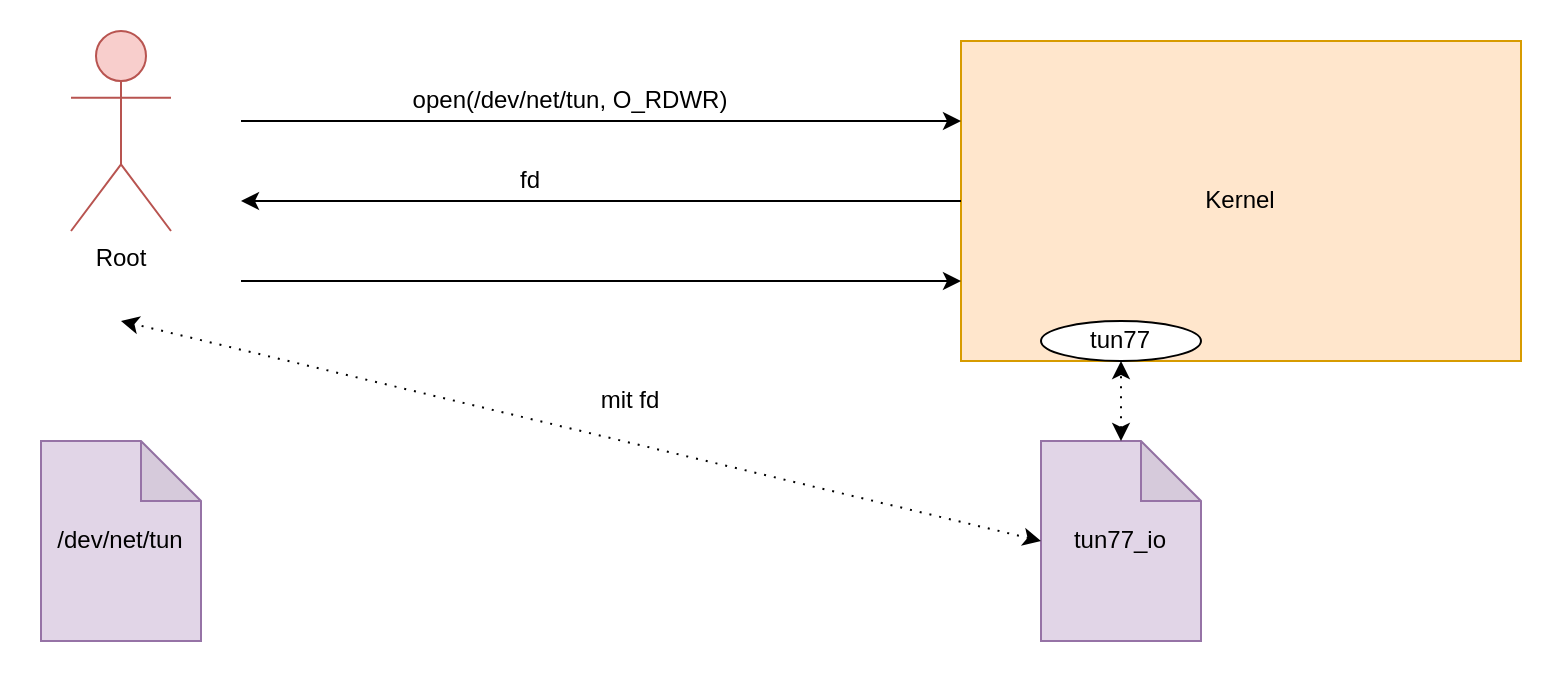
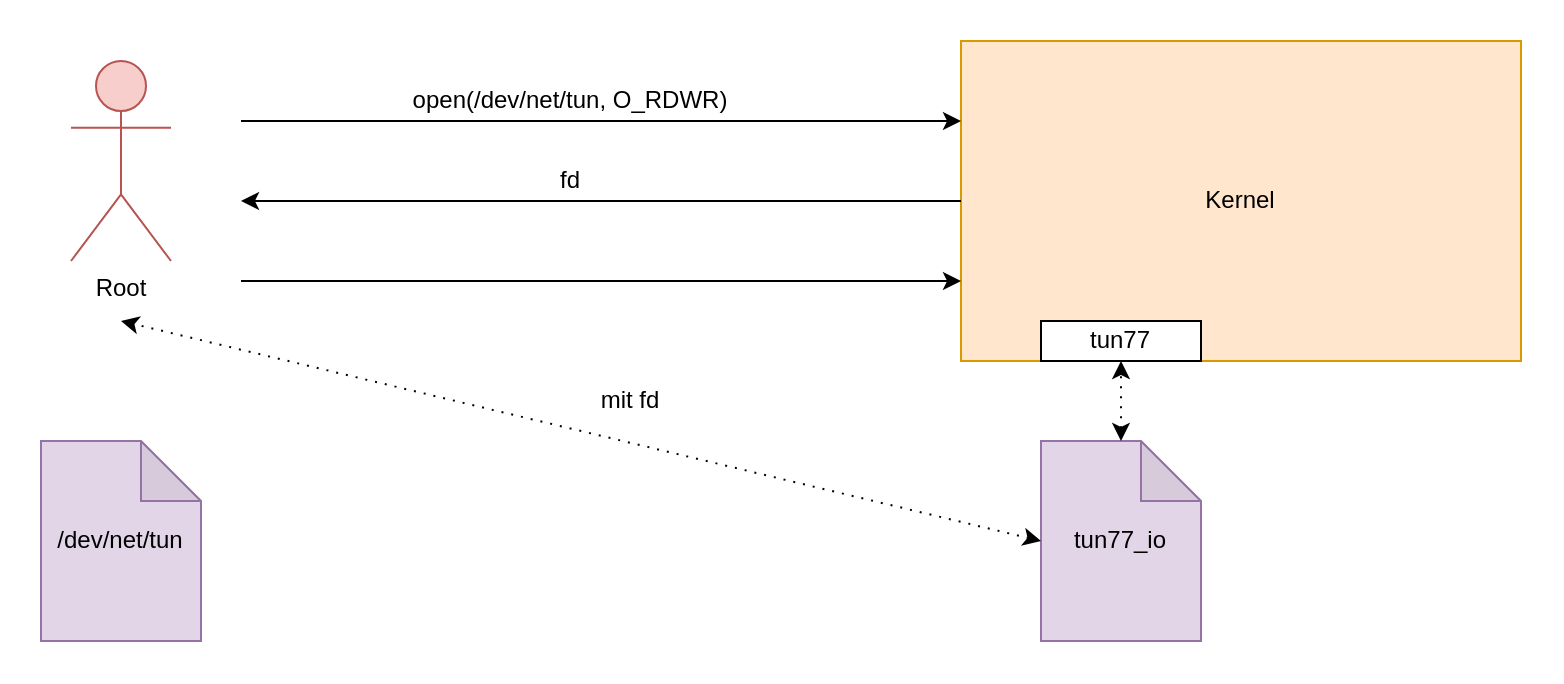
(121, 131) -> (121, 161)
(531, 181) -> (571, 181)
(1121, 341) -> (1121, 341)
